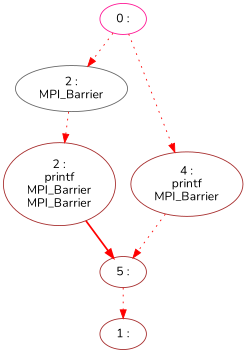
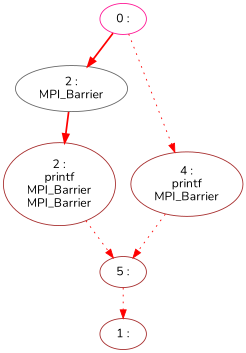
(103, 46) -> (103, 46)
(67, 123) -> (67, 123)
(97, 236) -> (97, 236)
